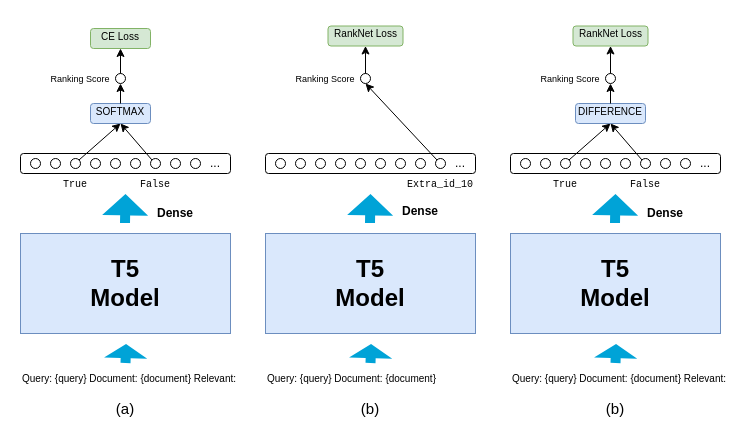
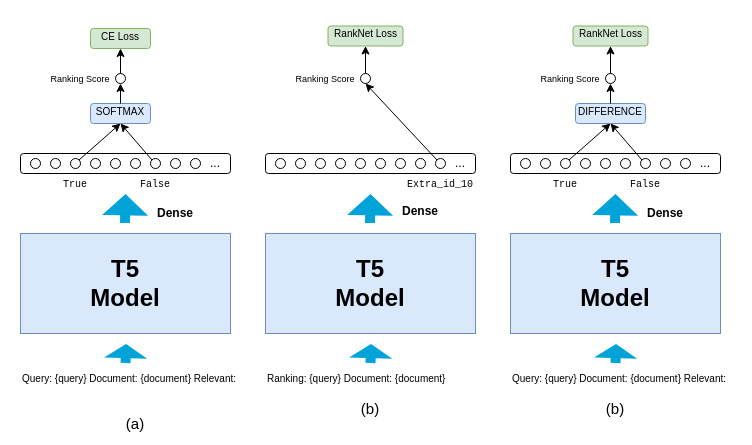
(359, 379) -> (363, 379)
(126, 409) -> (136, 424)
